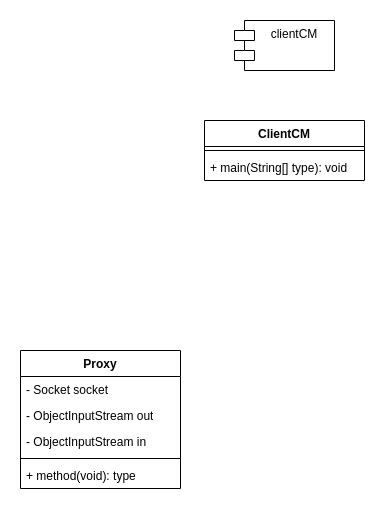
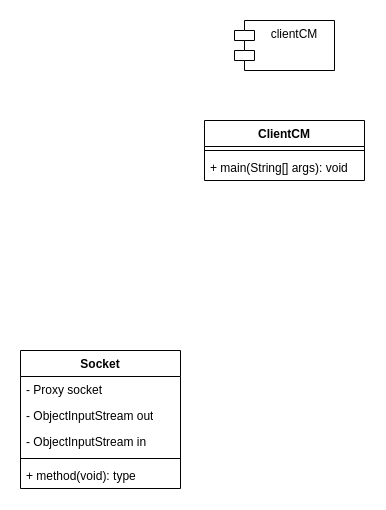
(286, 176) -> (286, 176)
(101, 365) -> (101, 365)
(74, 391) -> (70, 391)
